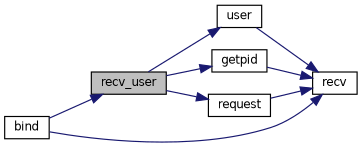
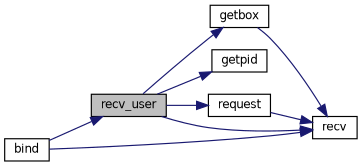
(239, 16) -> (239, 16)
(284, 71) -> (230, 130)
